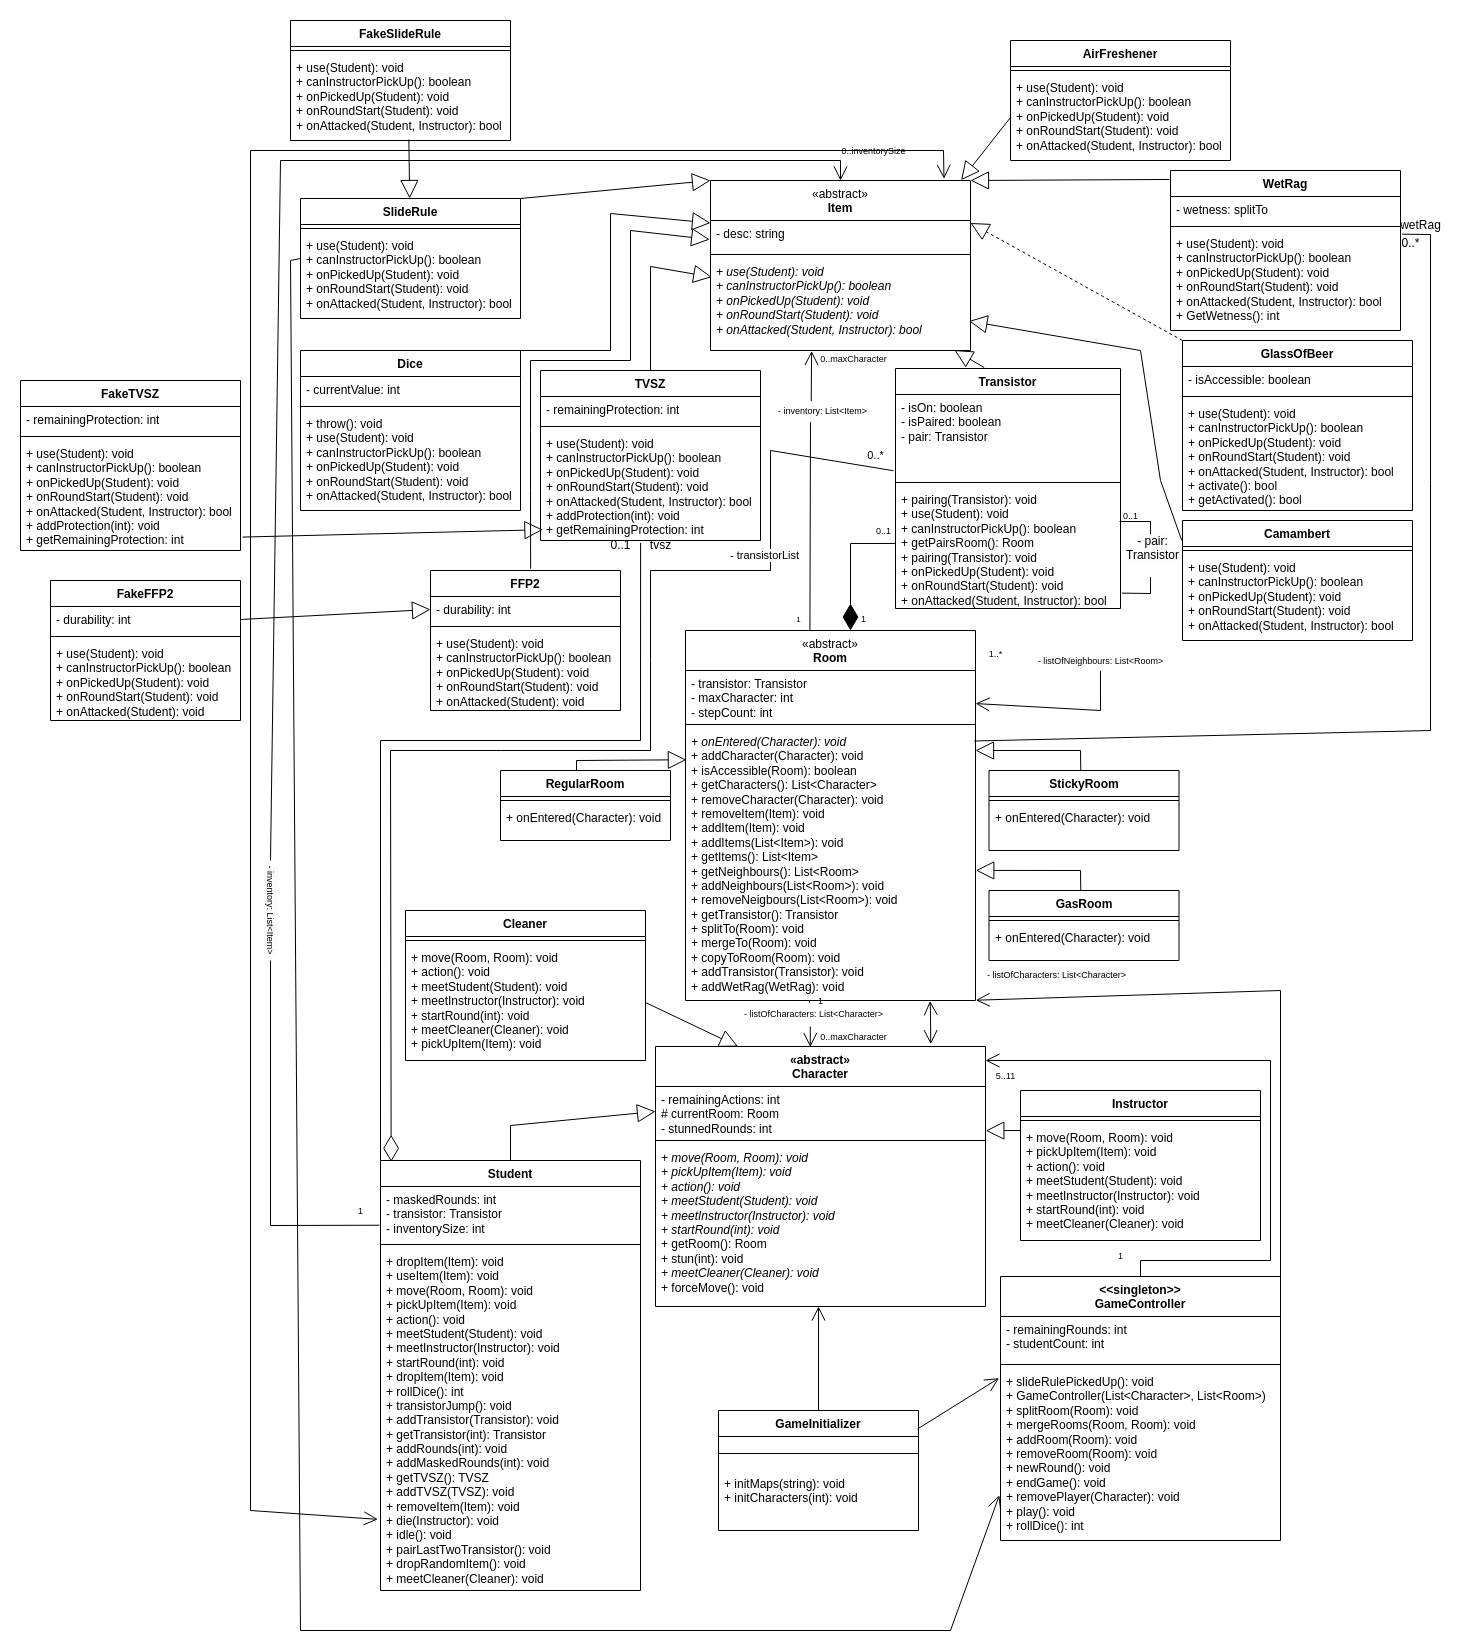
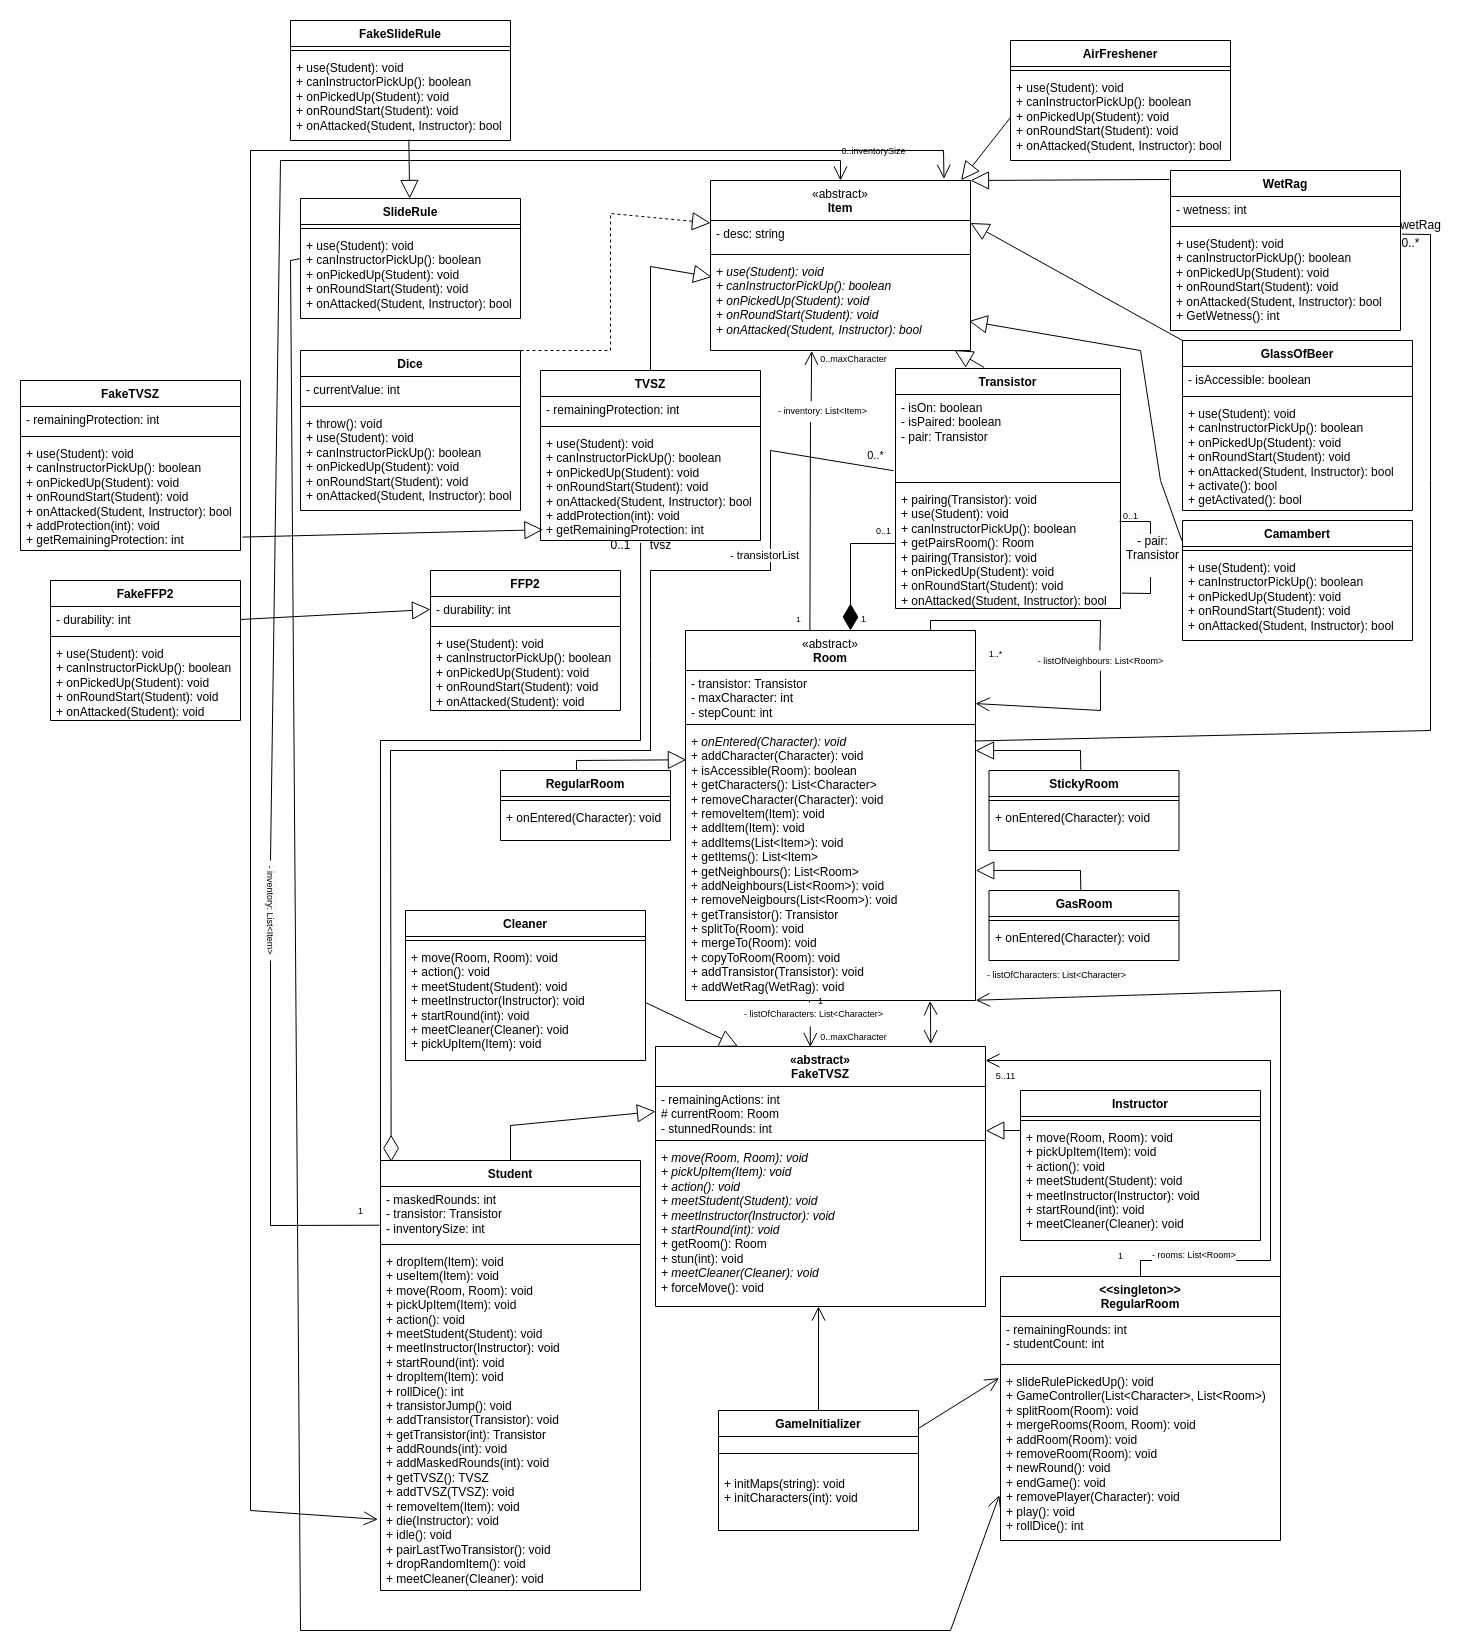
(606, 190) -> none
(1229, 211) -> (1217, 211)
(1084, 286) -> (1084, 286)
(611, 287) -> (611, 287)
(572, 361) -> none
none -> (1025, 621)
(821, 1068) -> (821, 1068)
none -> (1196, 1256)
(1141, 1298) -> (1141, 1298)
